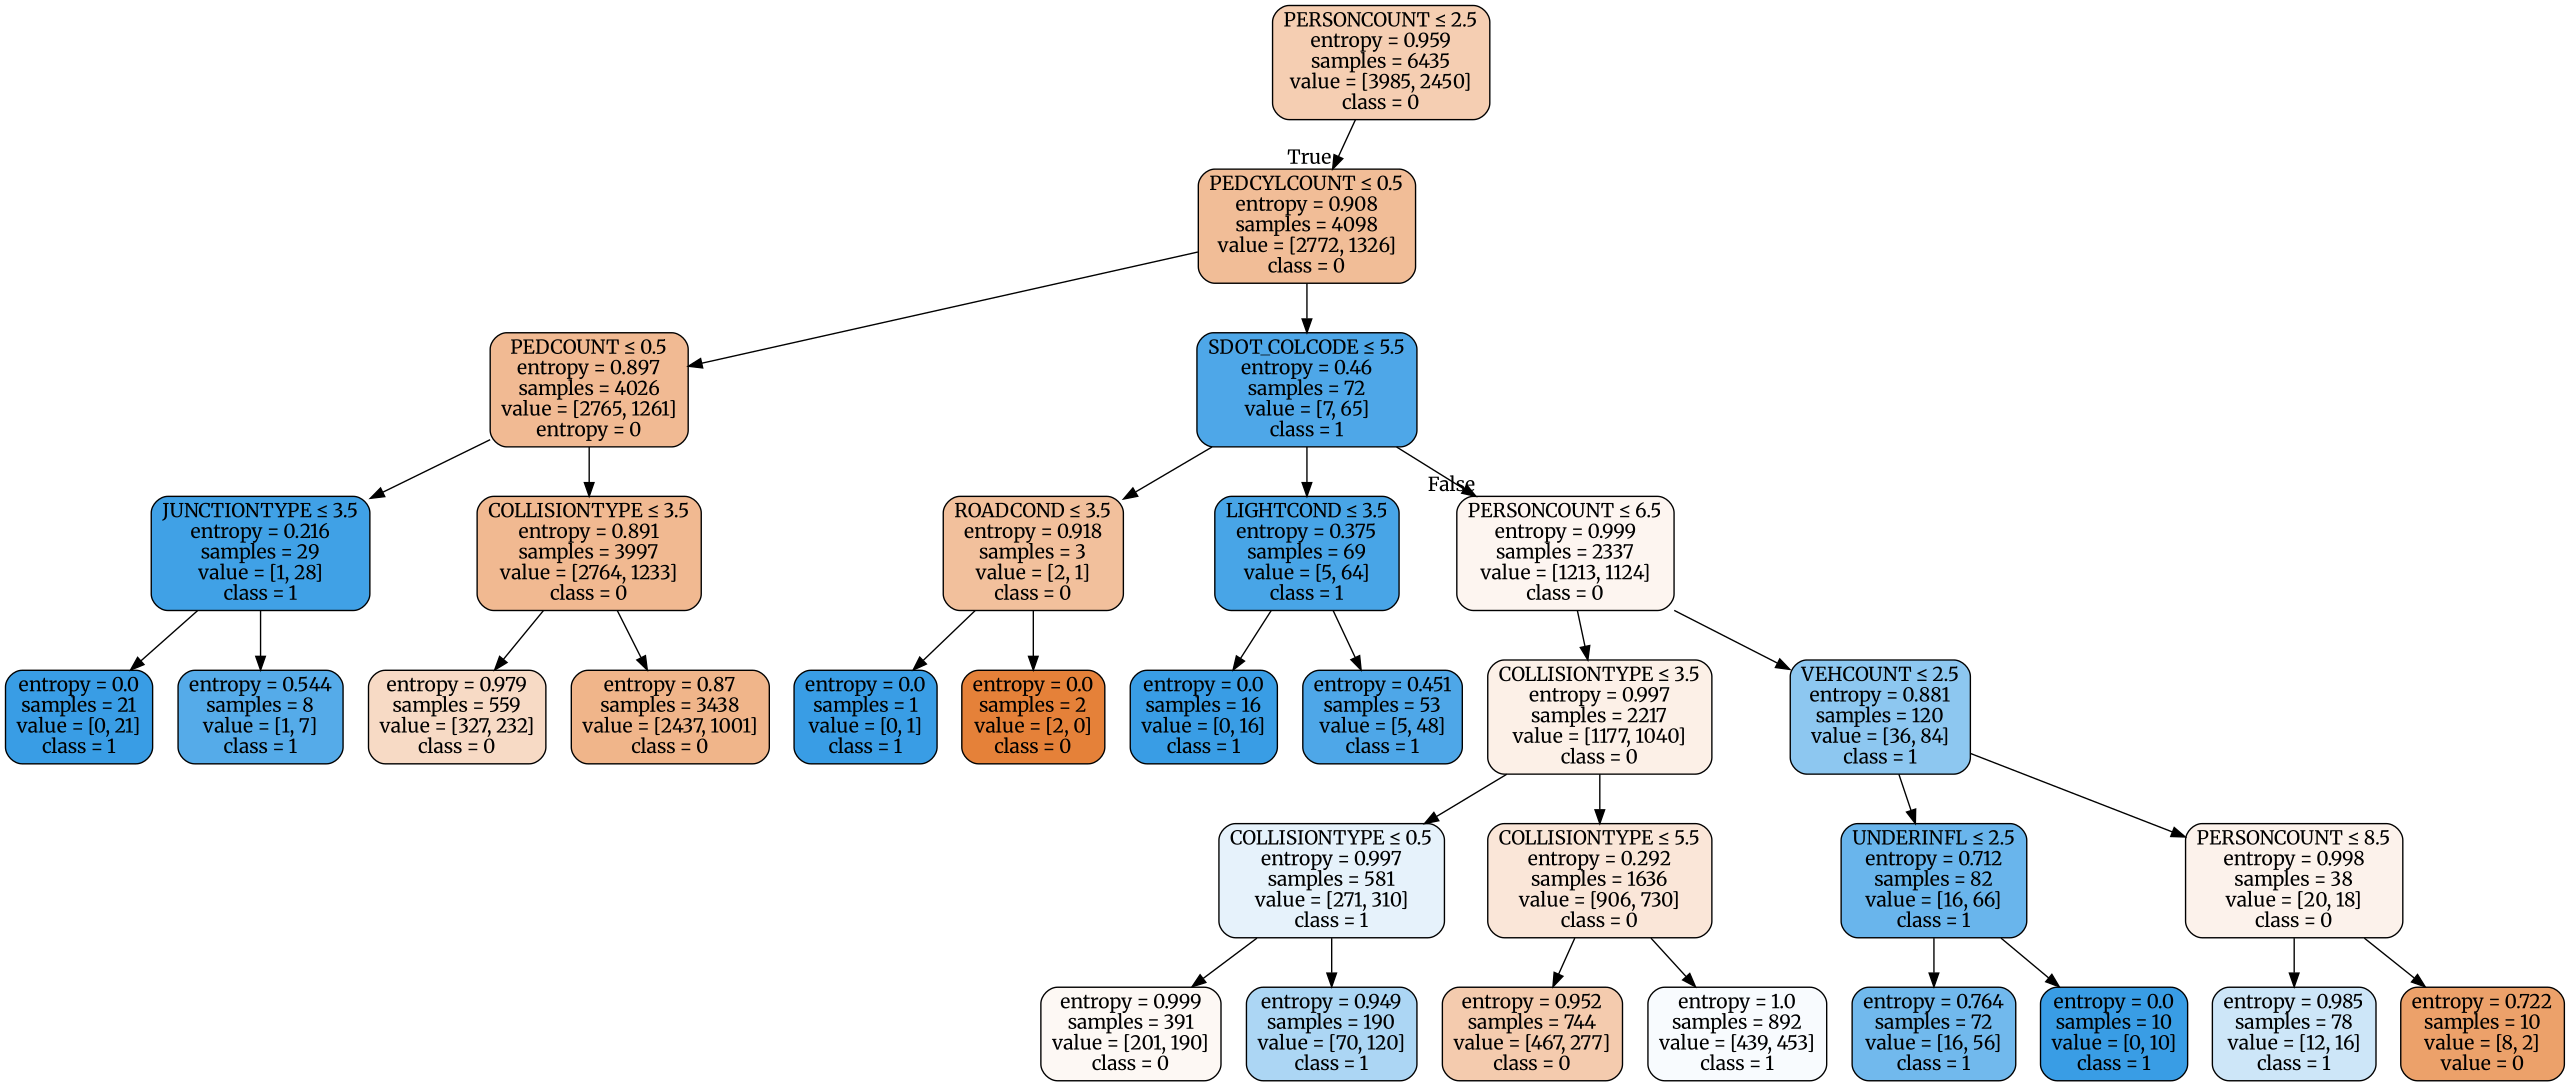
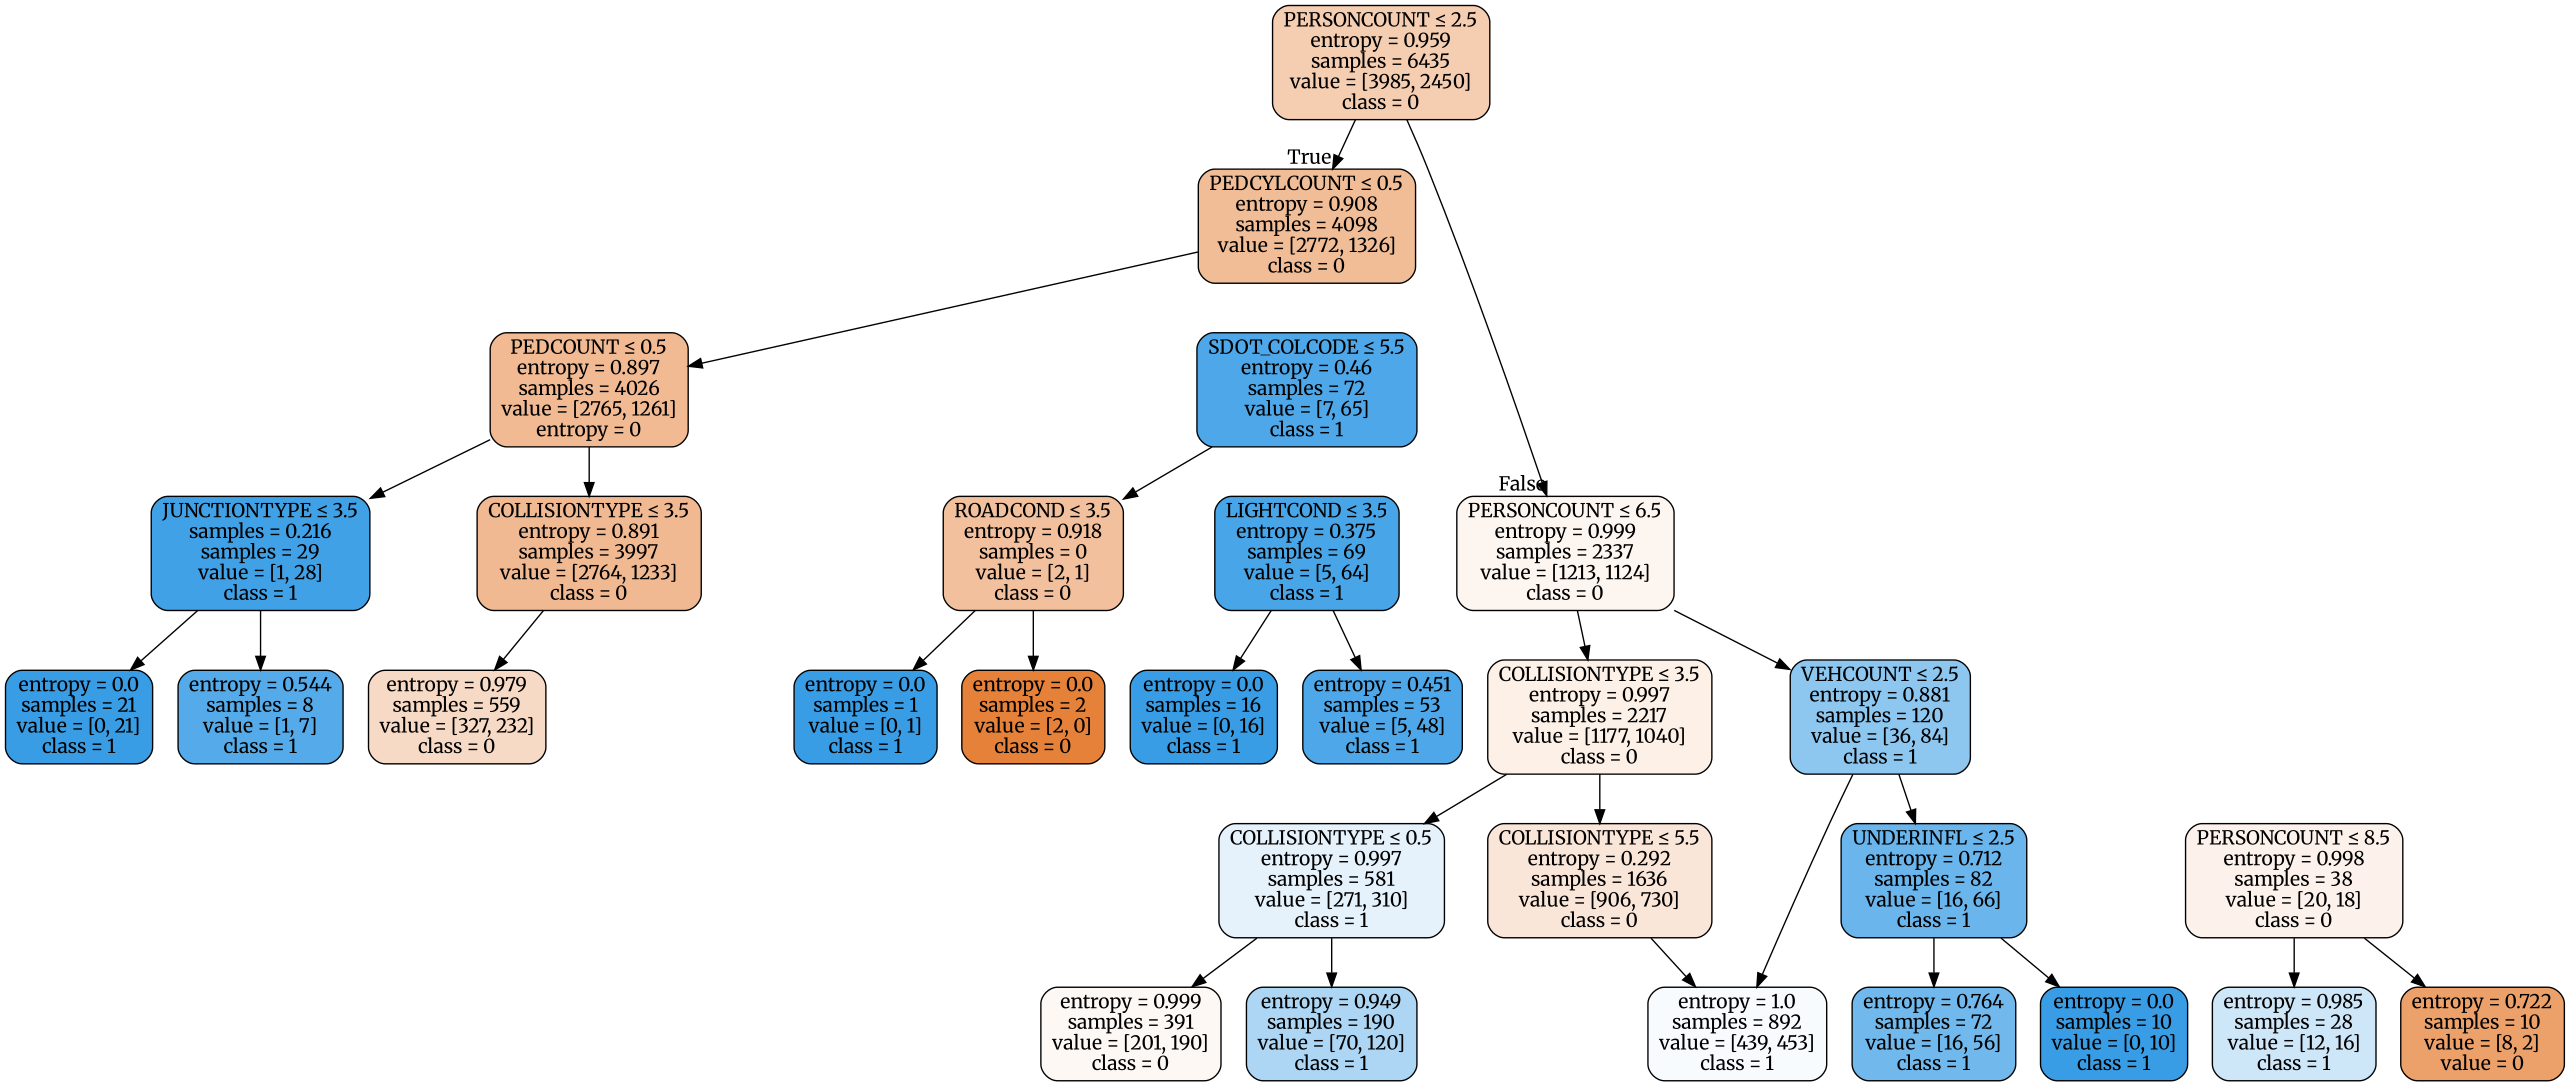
(1307, 301) -> none
(1307, 465) -> none
(1430, 468) -> (1478, 300)
(261, 532) -> (261, 532)
(1033, 553) -> (1033, 553)
(670, 717) -> none
(2071, 793) -> (1807, 874)
(2294, 1023) -> (2294, 1023)
(1532, 1034) -> none
